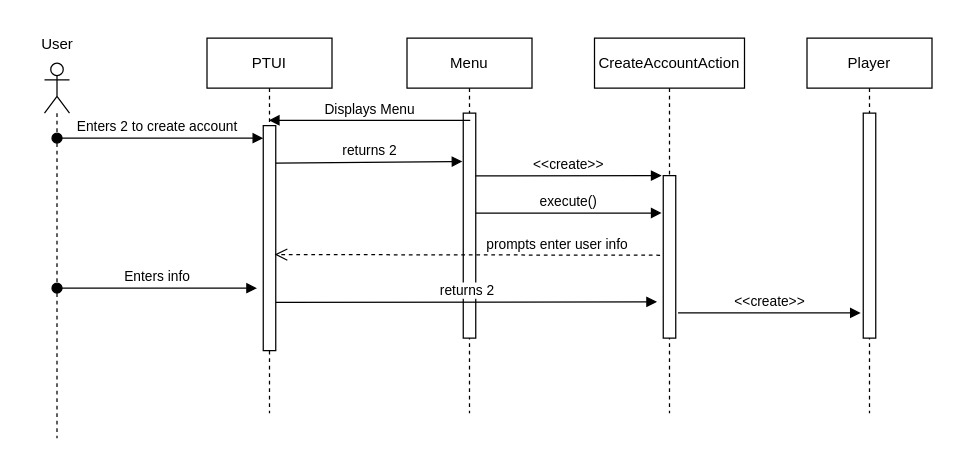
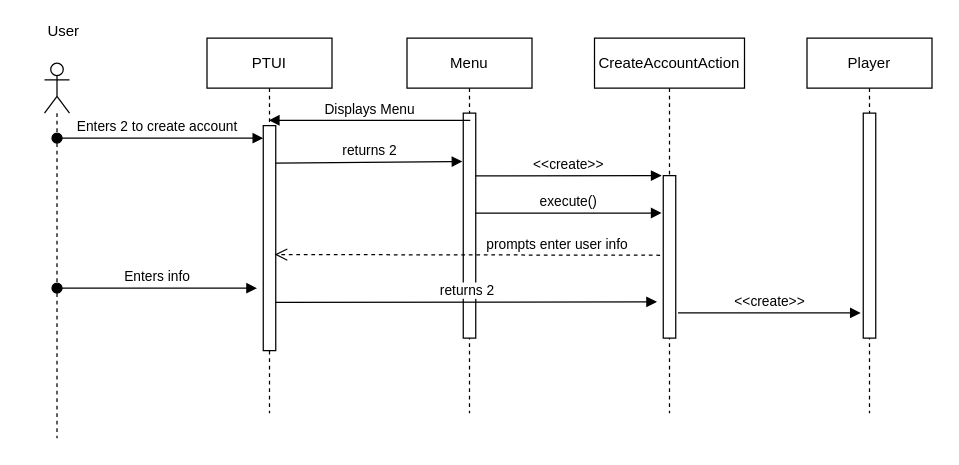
(57, 44) -> (63, 32)
